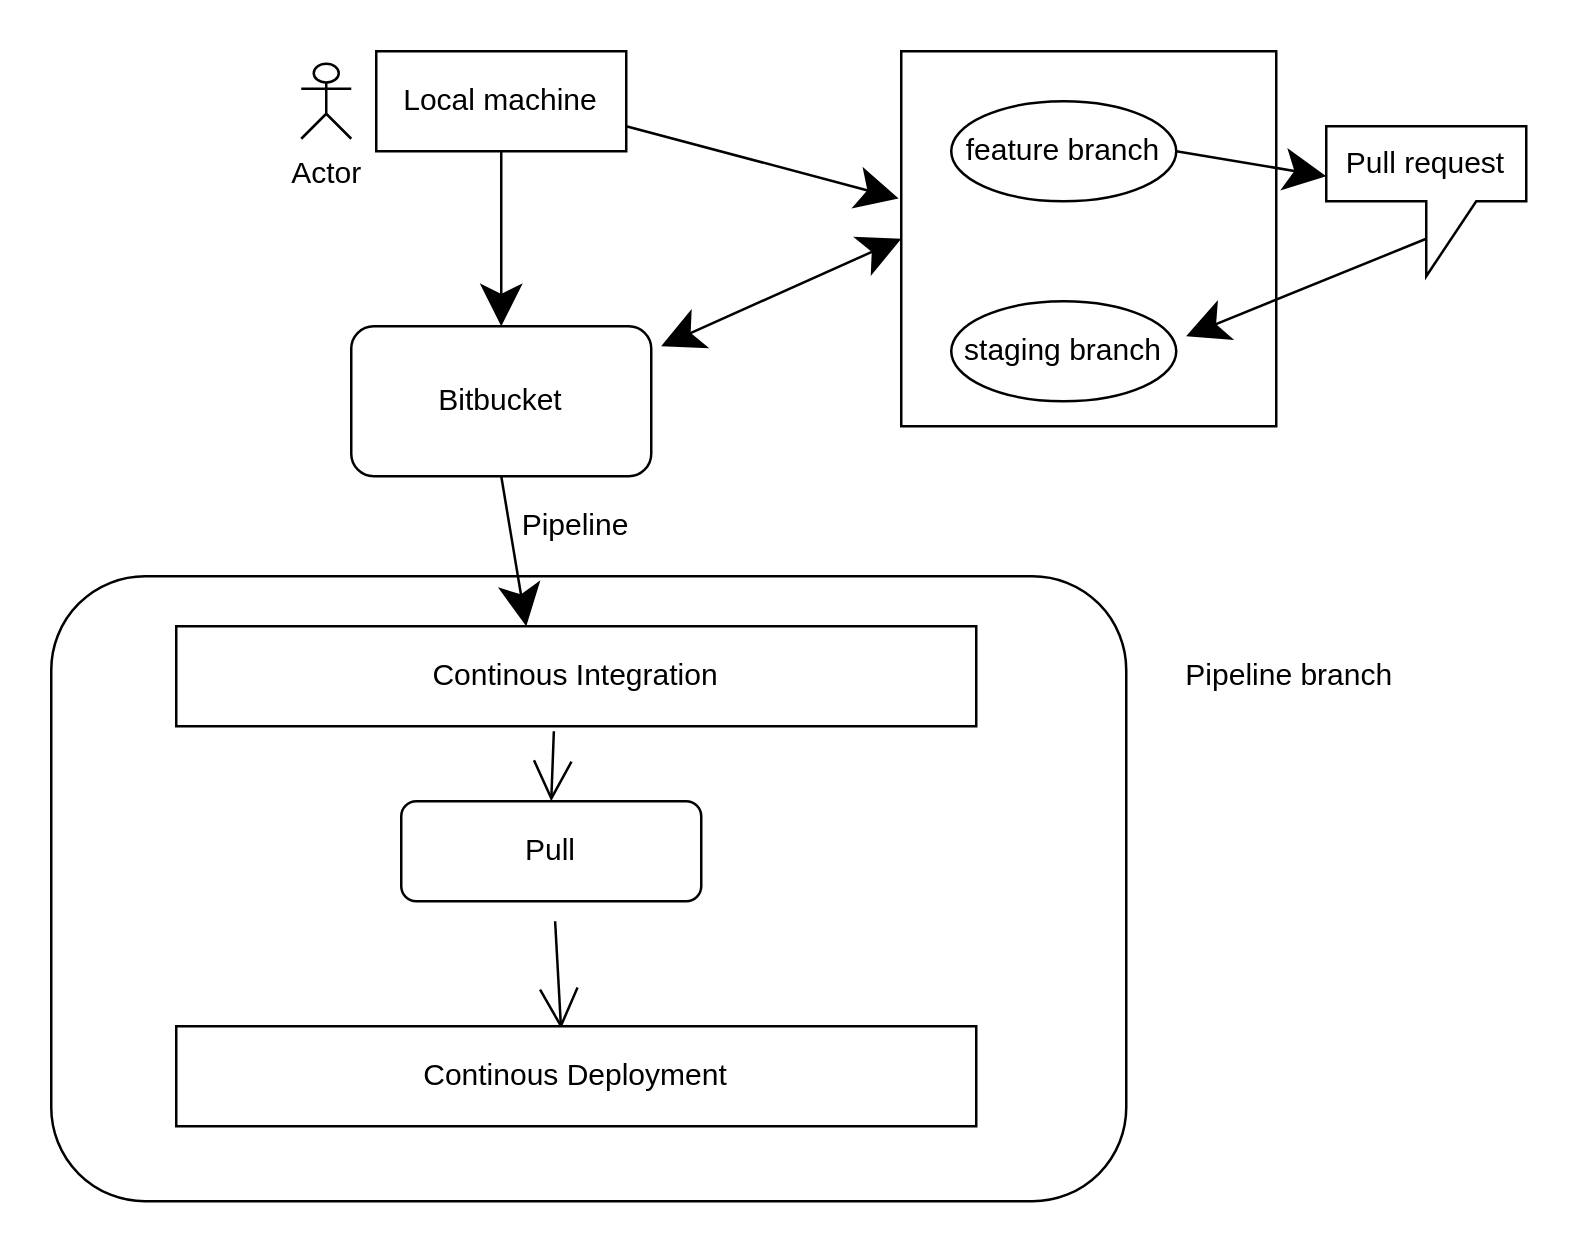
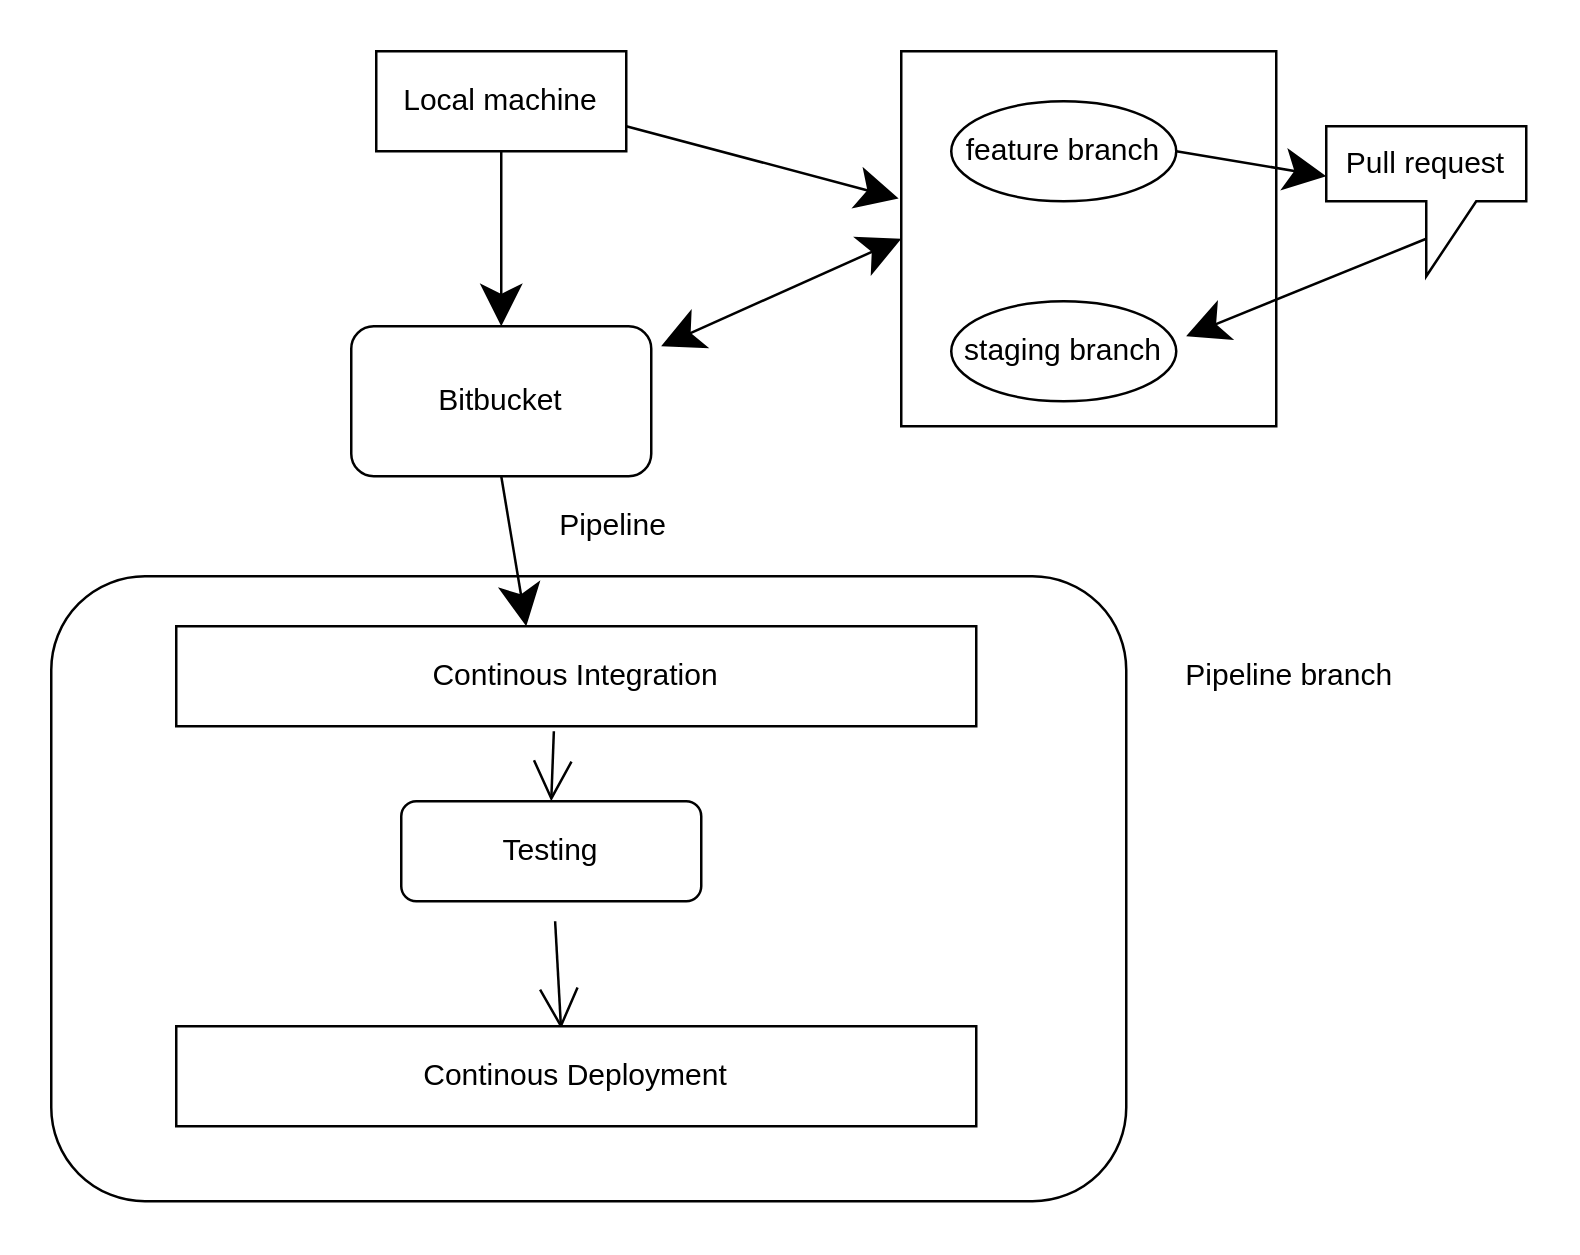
(326, 101) -> none
(576, 526) -> (614, 526)
(551, 851) -> (551, 851)
